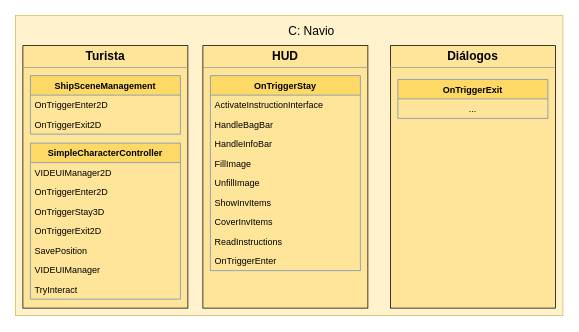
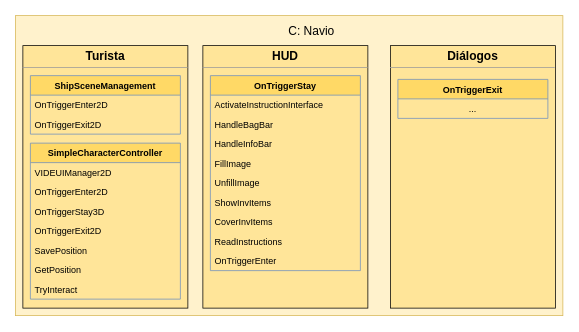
(67, 270) -> (60, 270)
